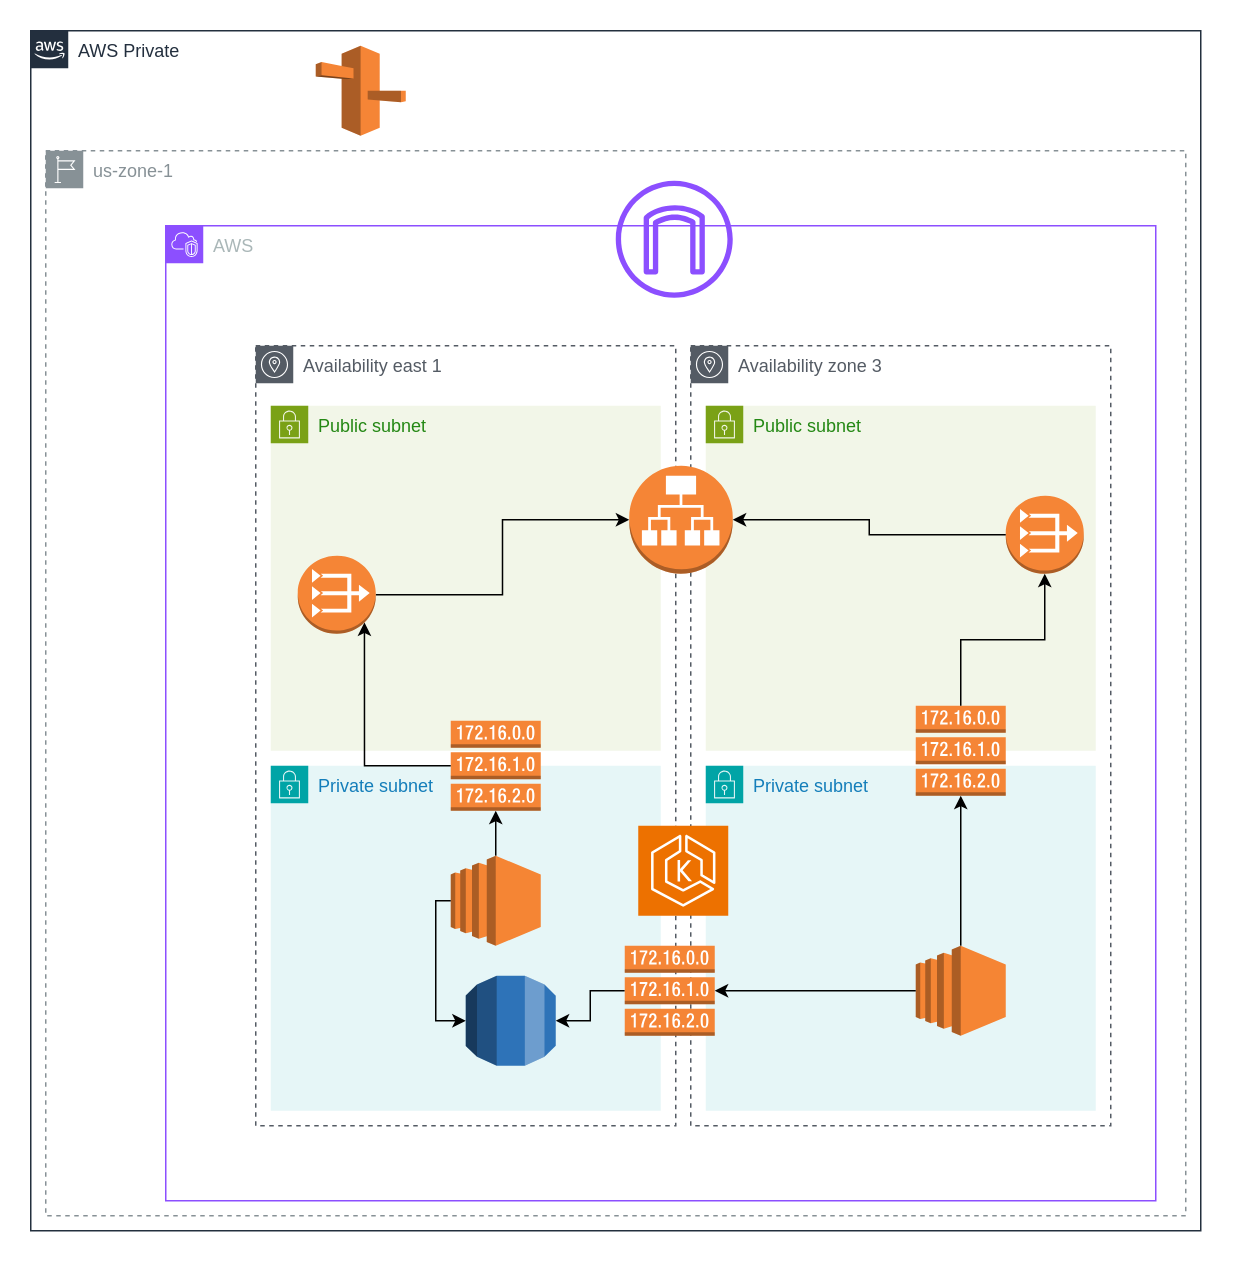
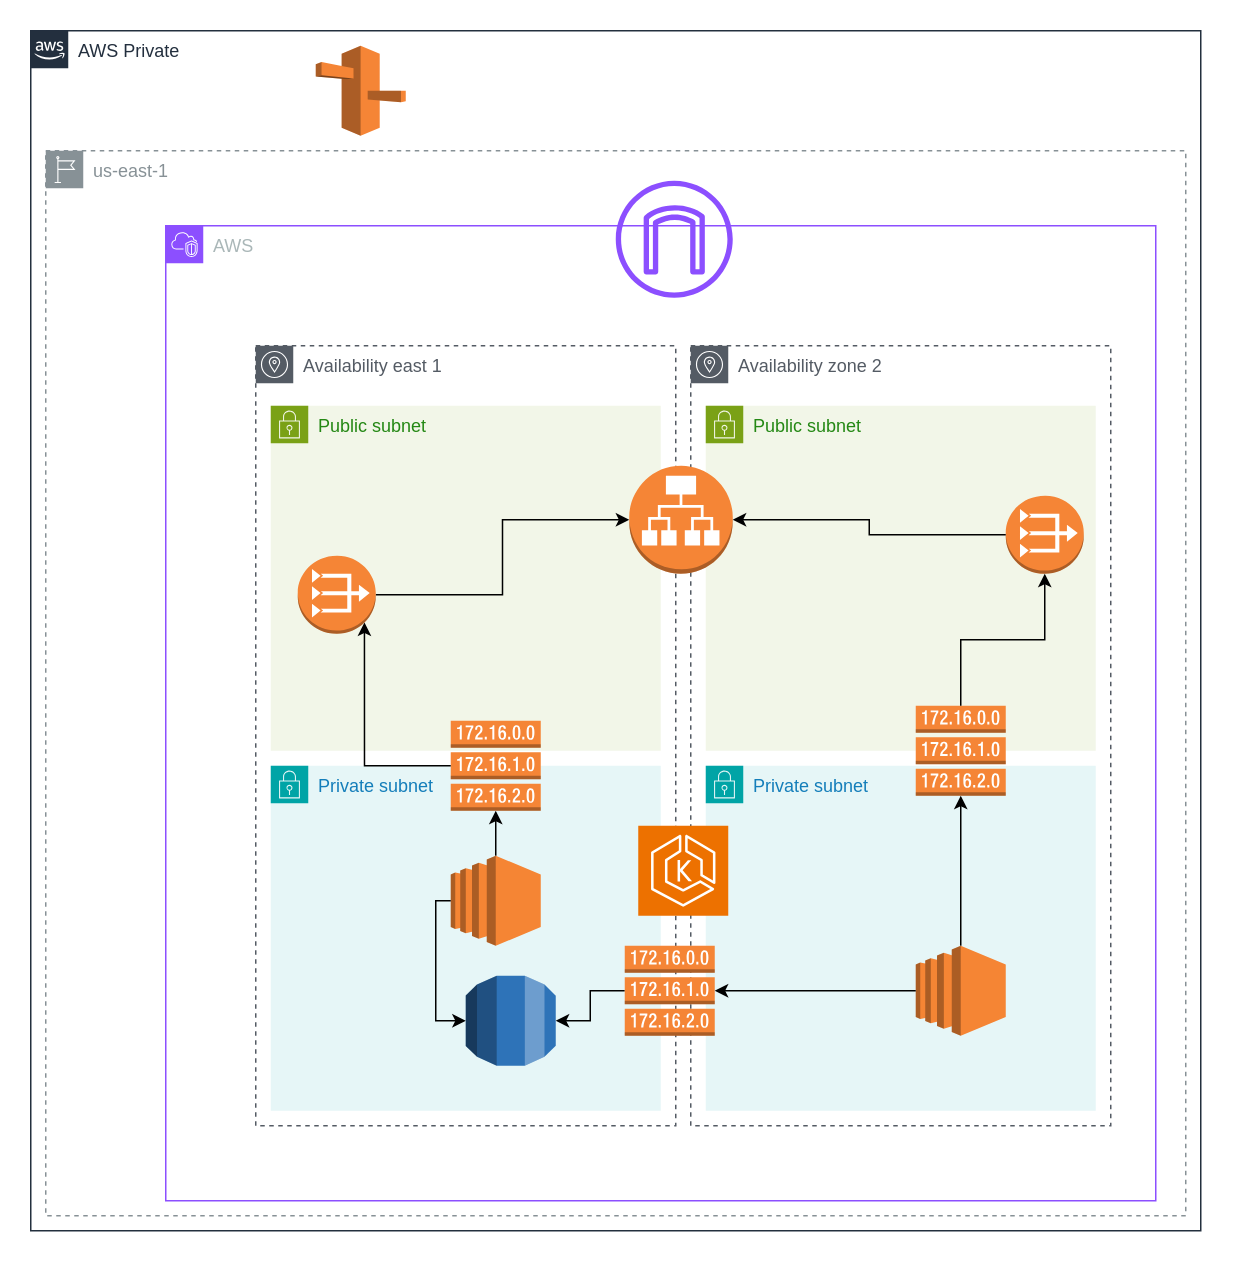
(139, 172) -> (139, 172)
(818, 367) -> (818, 367)
